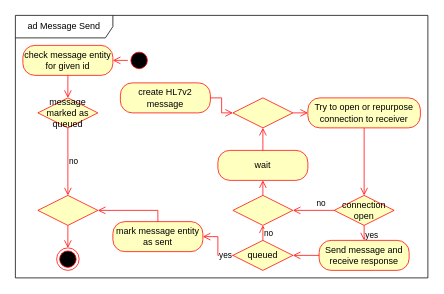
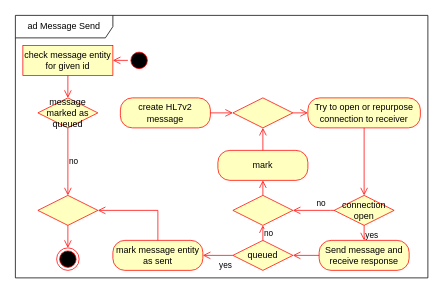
(68, 60) -> (68, 60)
(165, 98) -> (165, 113)
(263, 165) -> (263, 165)
(158, 237) -> (158, 255)
